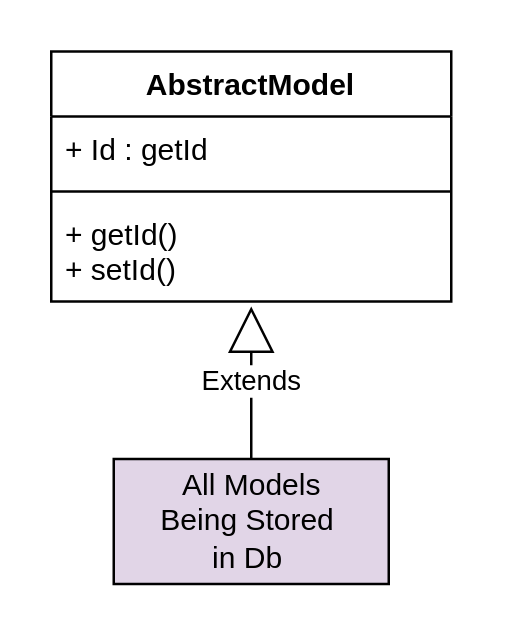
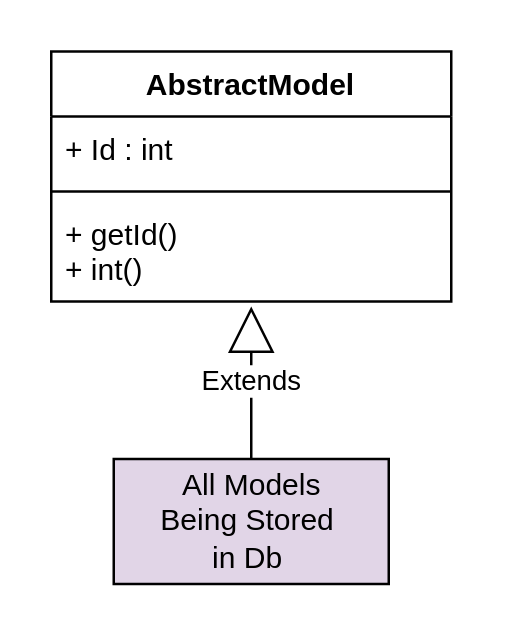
(150, 150) -> (130, 150)
(137, 235) -> (137, 235)
